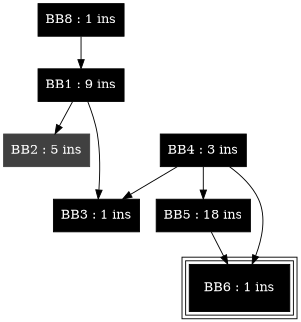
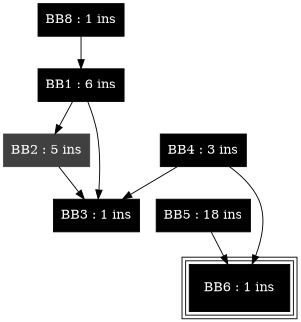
(81, 85) -> (81, 85)
(203, 178) -> none
none -> (69, 179)
